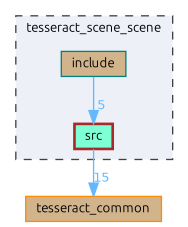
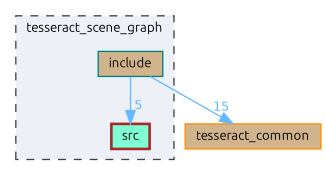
(94, 28) -> (95, 28)
(94, 168) -> (186, 97)
